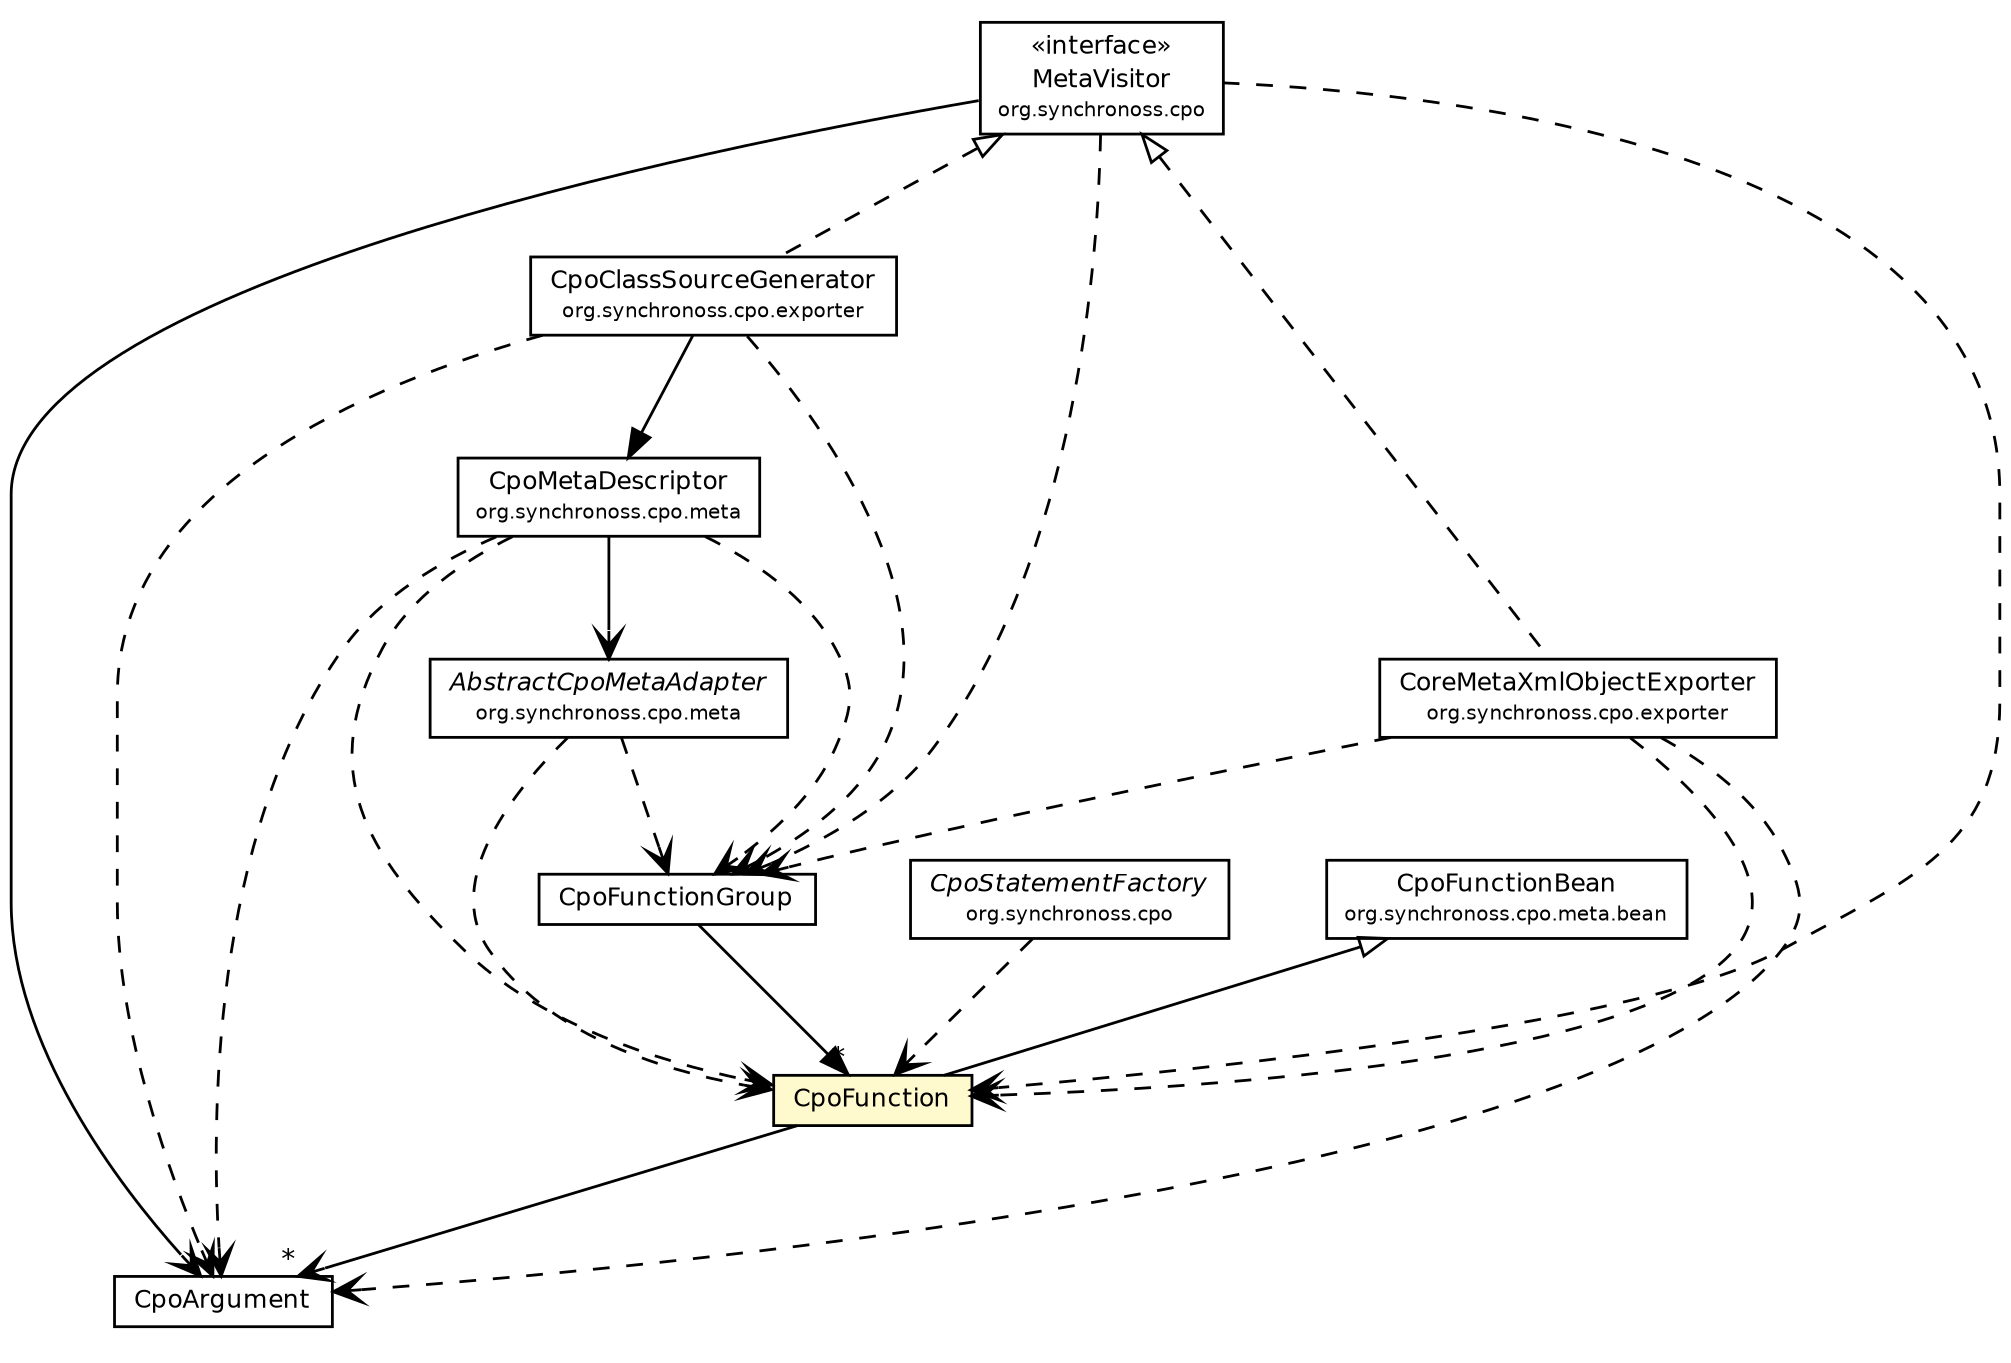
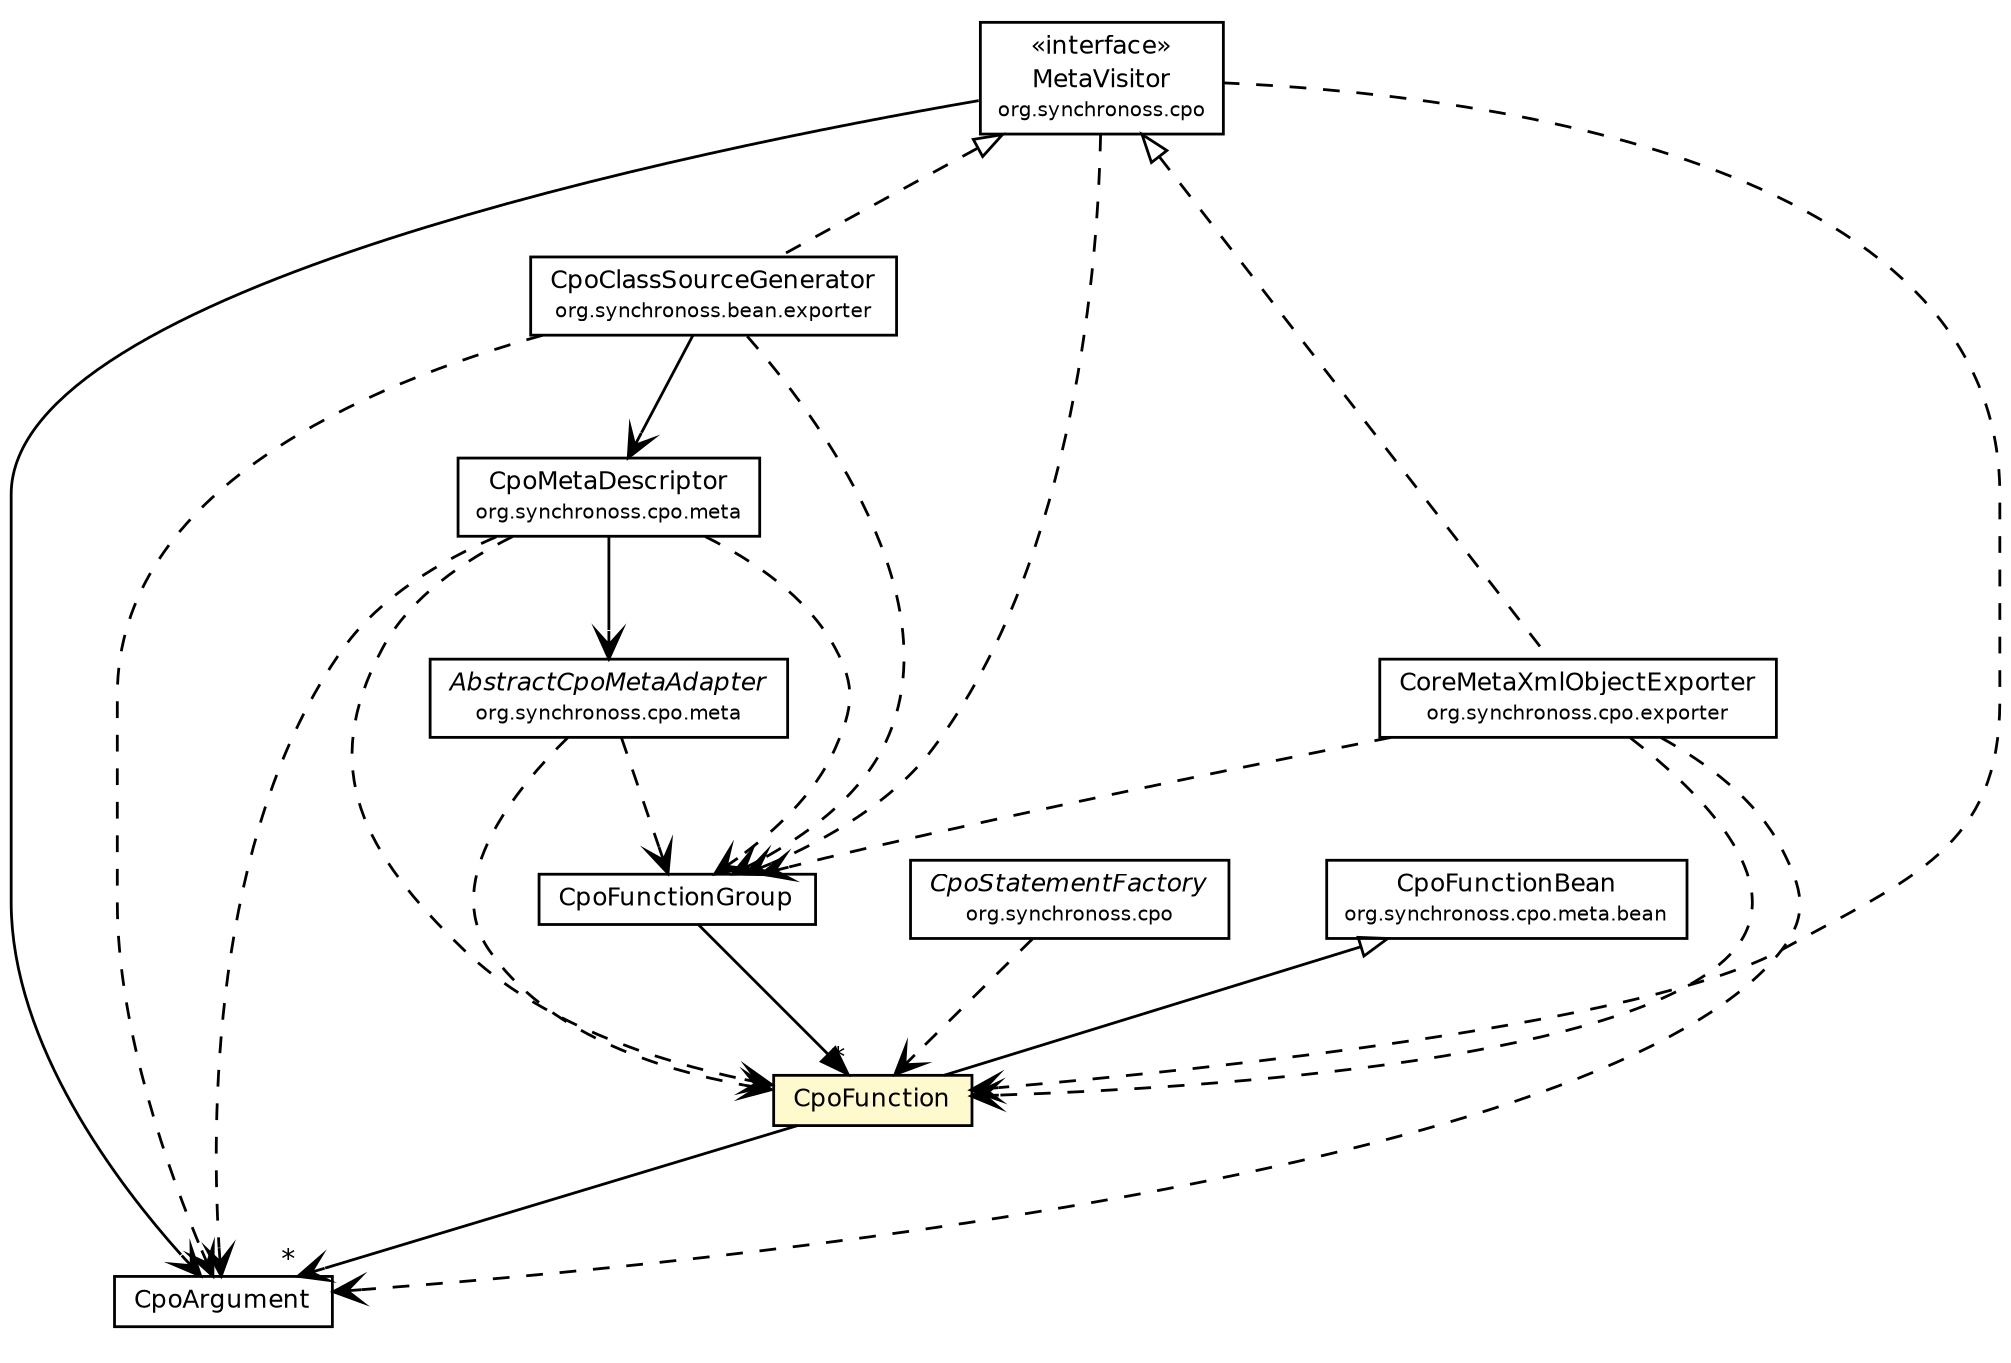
(714, 311) -> (714, 311)
(667, 384) -> (667, 384)
